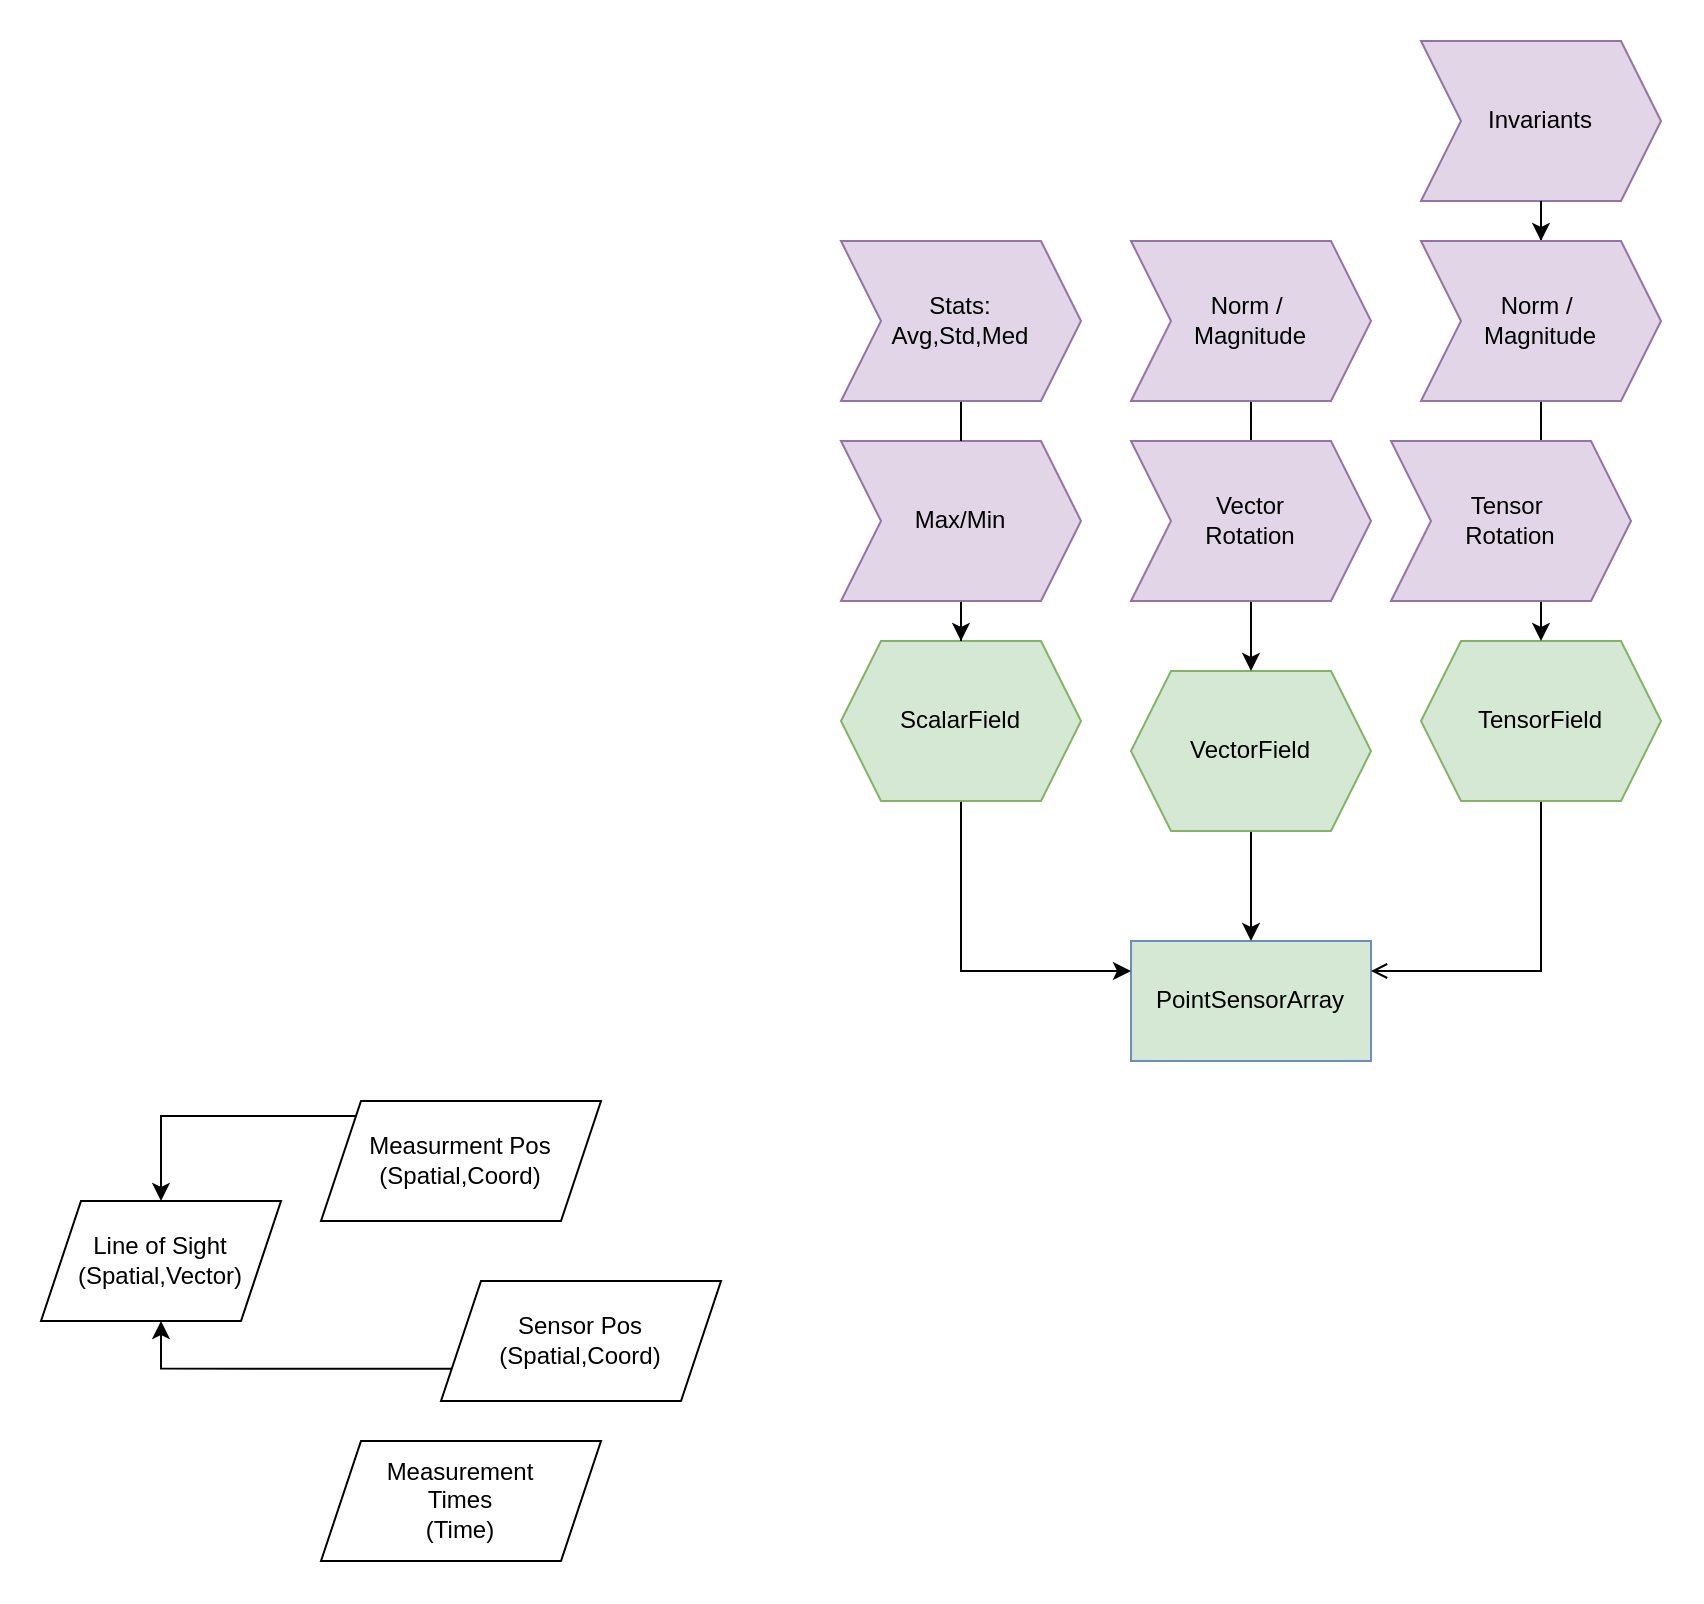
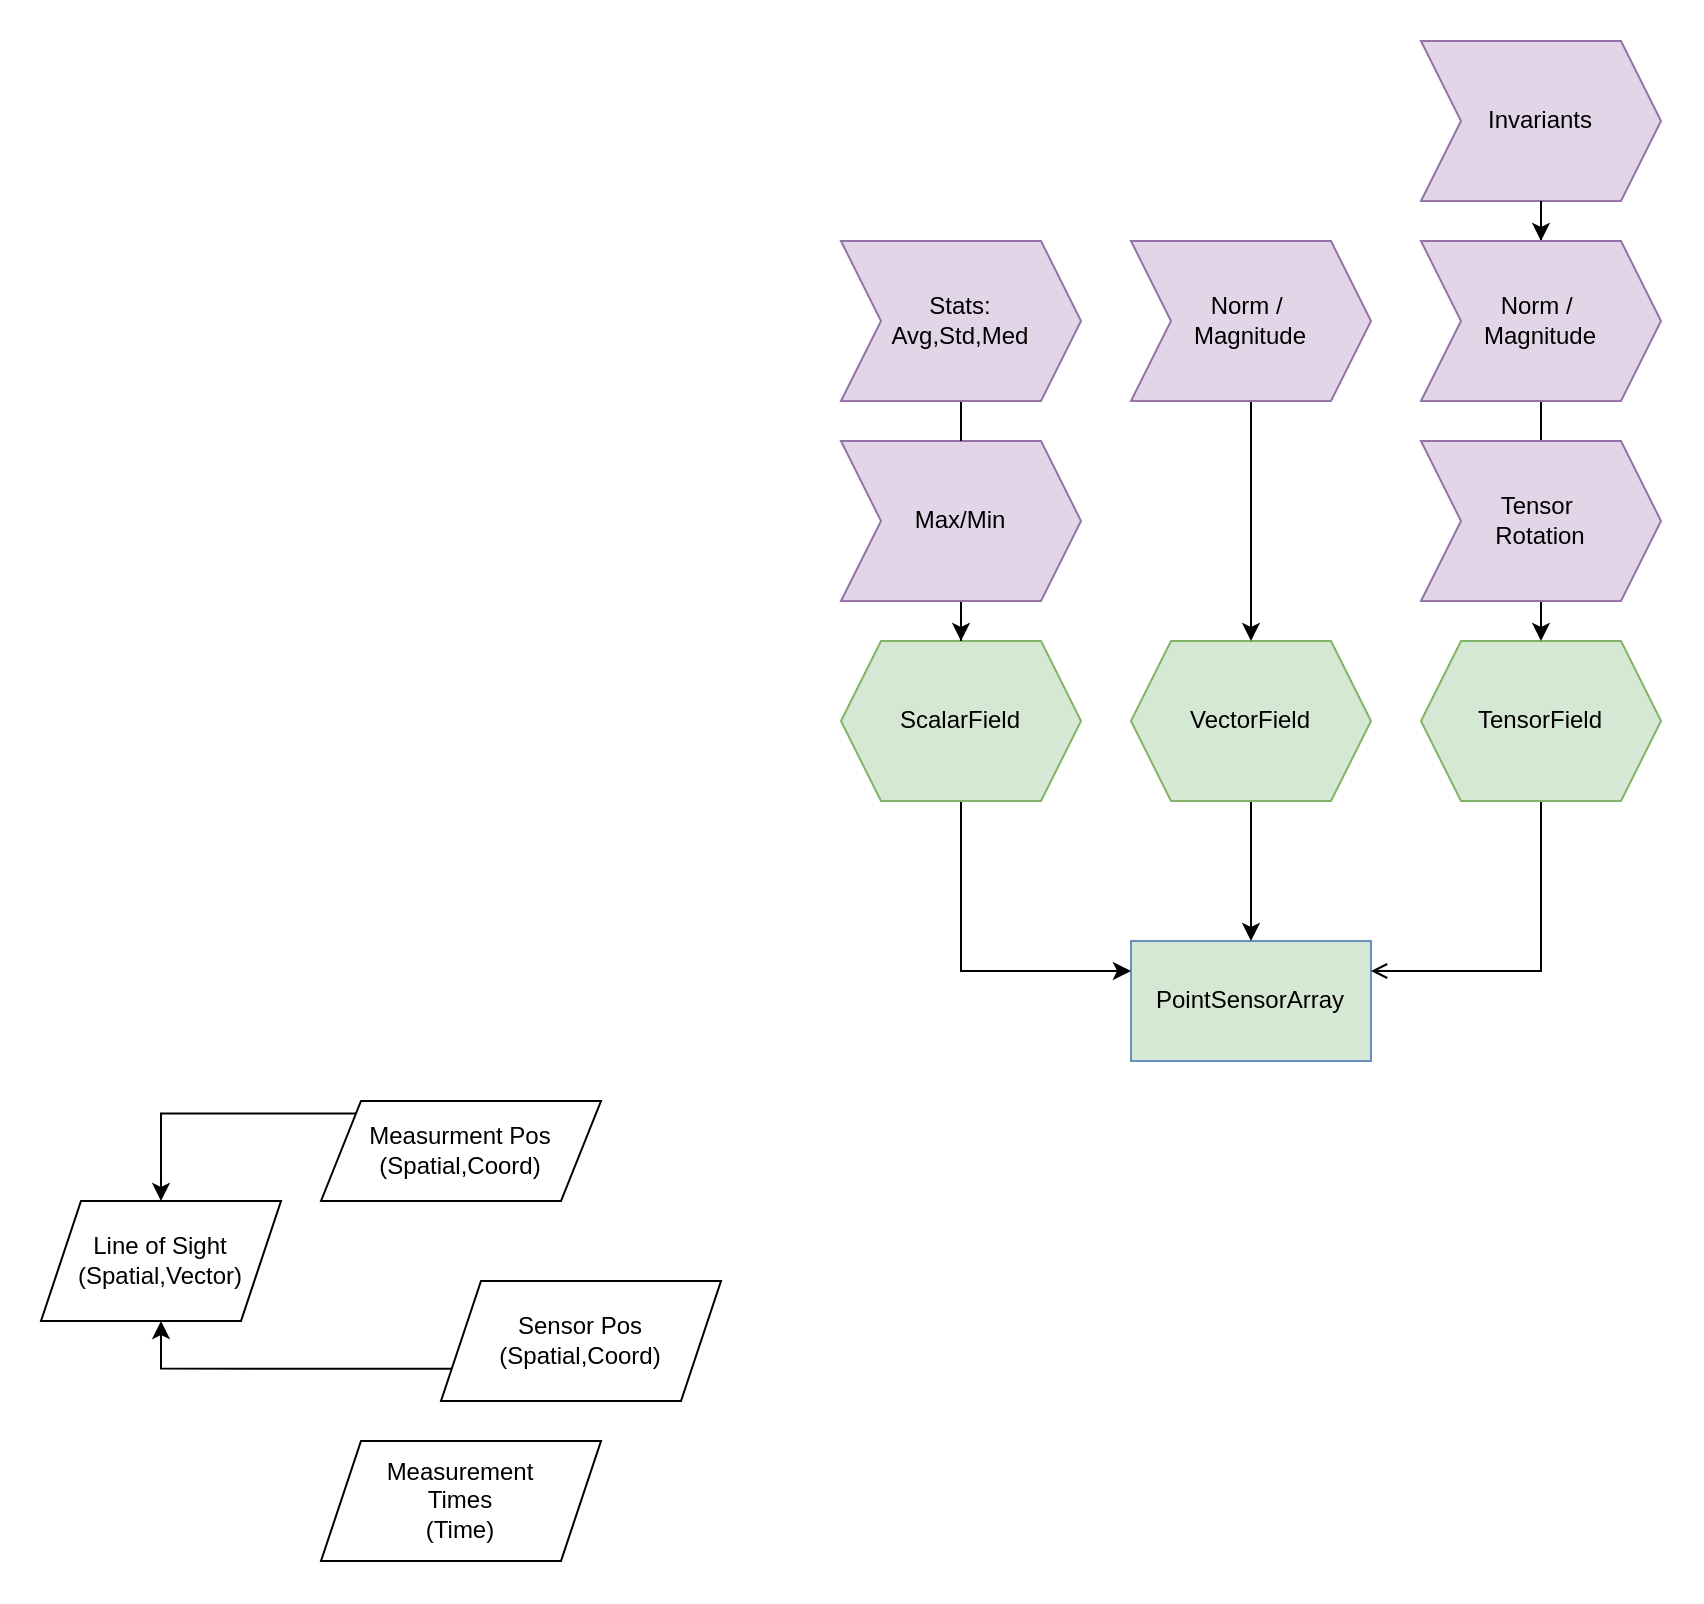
(1251, 521) -> none
(1511, 521) -> (1541, 521)
(1251, 751) -> (1251, 721)
(461, 1161) -> (461, 1151)
